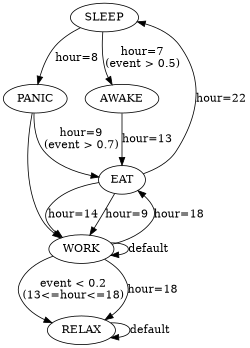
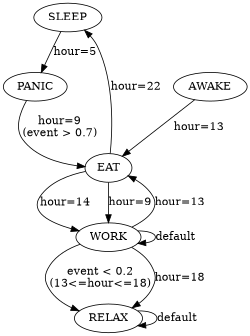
(103, 55) -> none
(77, 58) -> (75, 52)
(29, 176) -> none
(179, 214) -> (180, 203)
